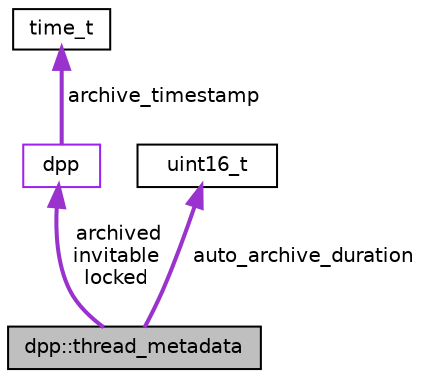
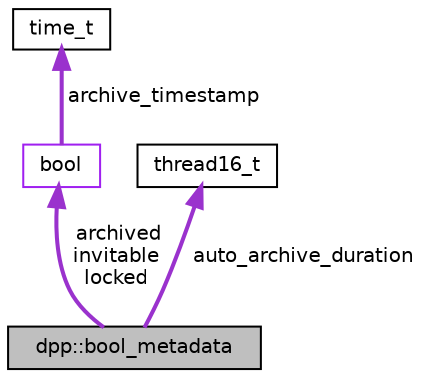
(62, 166) -> (62, 166)
(207, 166) -> (207, 166)
(134, 348) -> (134, 348)
